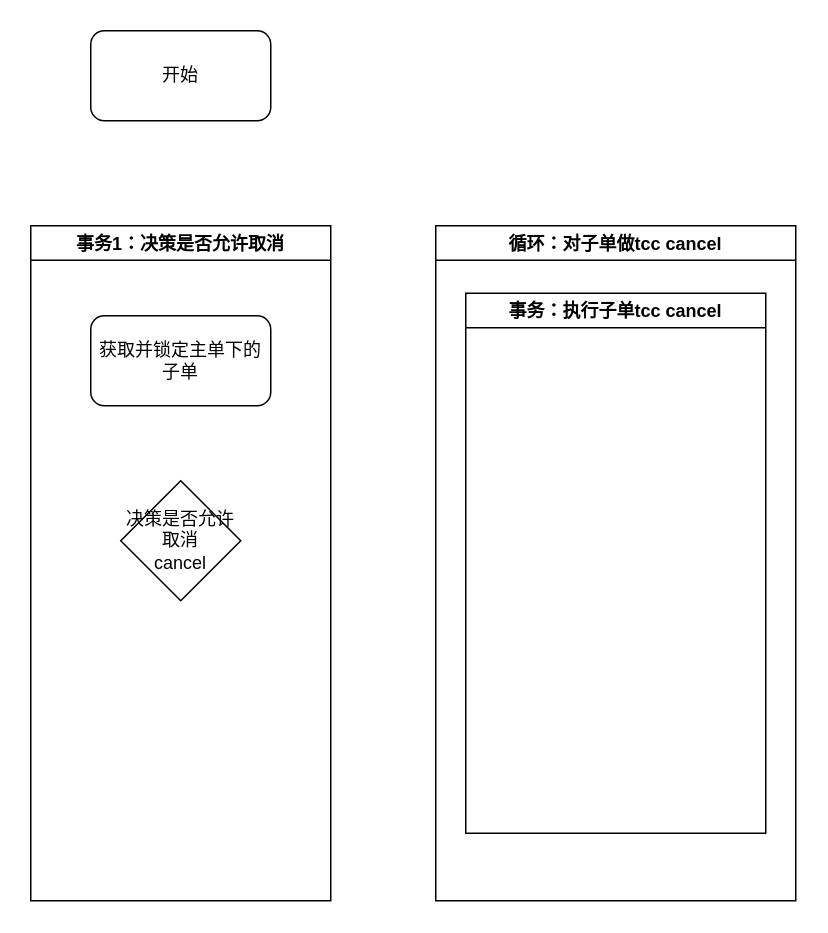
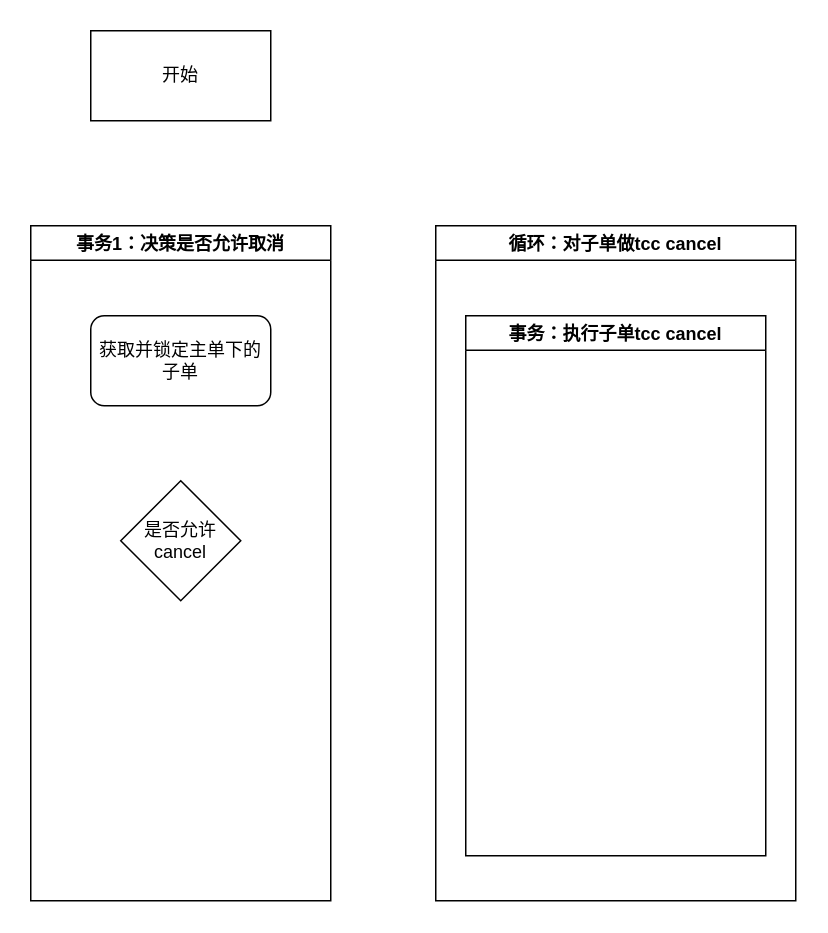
(181, 76) -> (181, 76)
(181, 541) -> (181, 541)
(616, 563) -> (616, 586)
